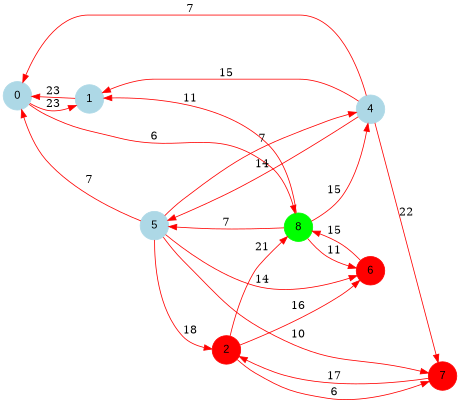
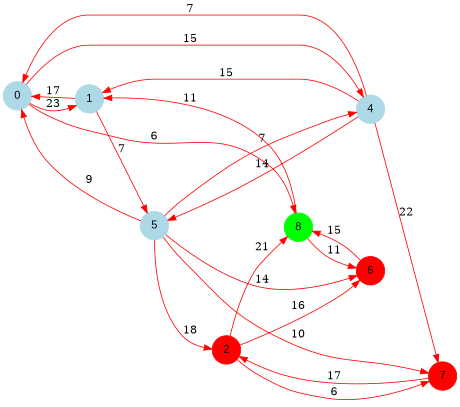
(53, 91) -> (53, 91)
(89, 180) -> (89, 180)
(350, 183) -> (195, 45)
(230, 229) -> (120, 159)
